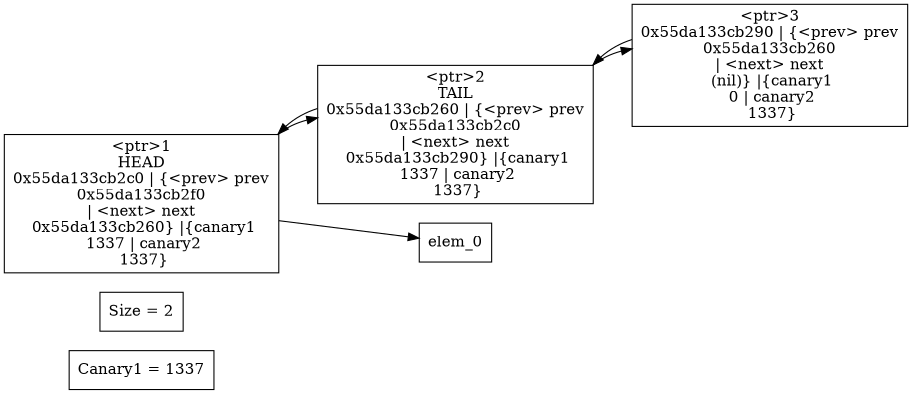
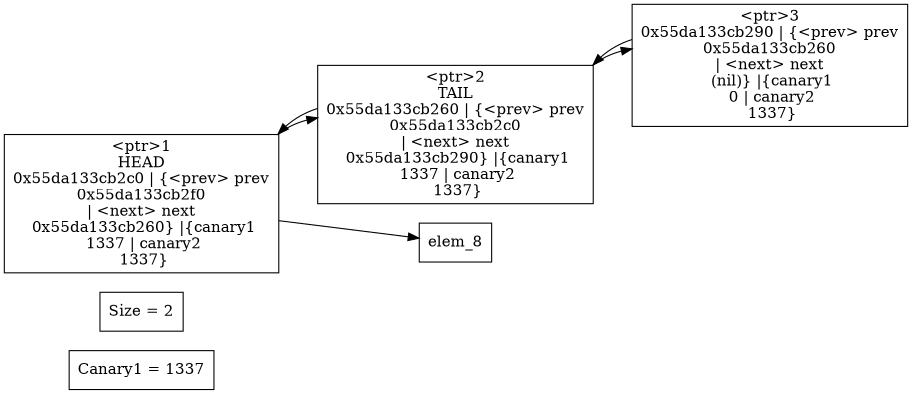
(455, 243) -> (455, 243)
